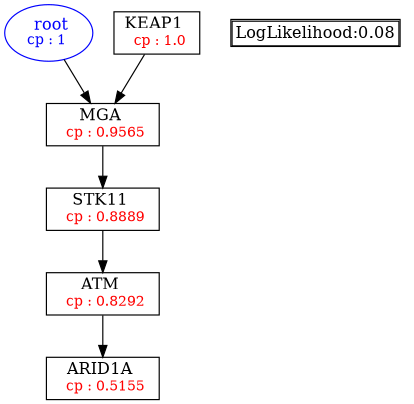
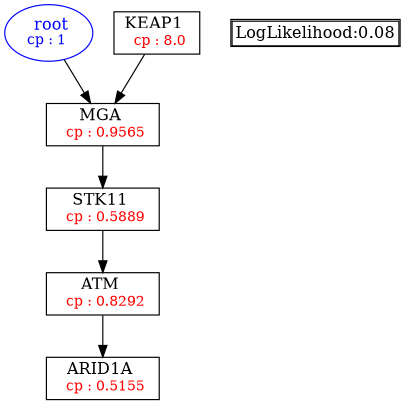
(160, 41) -> (160, 41)
(106, 217) -> (106, 217)
